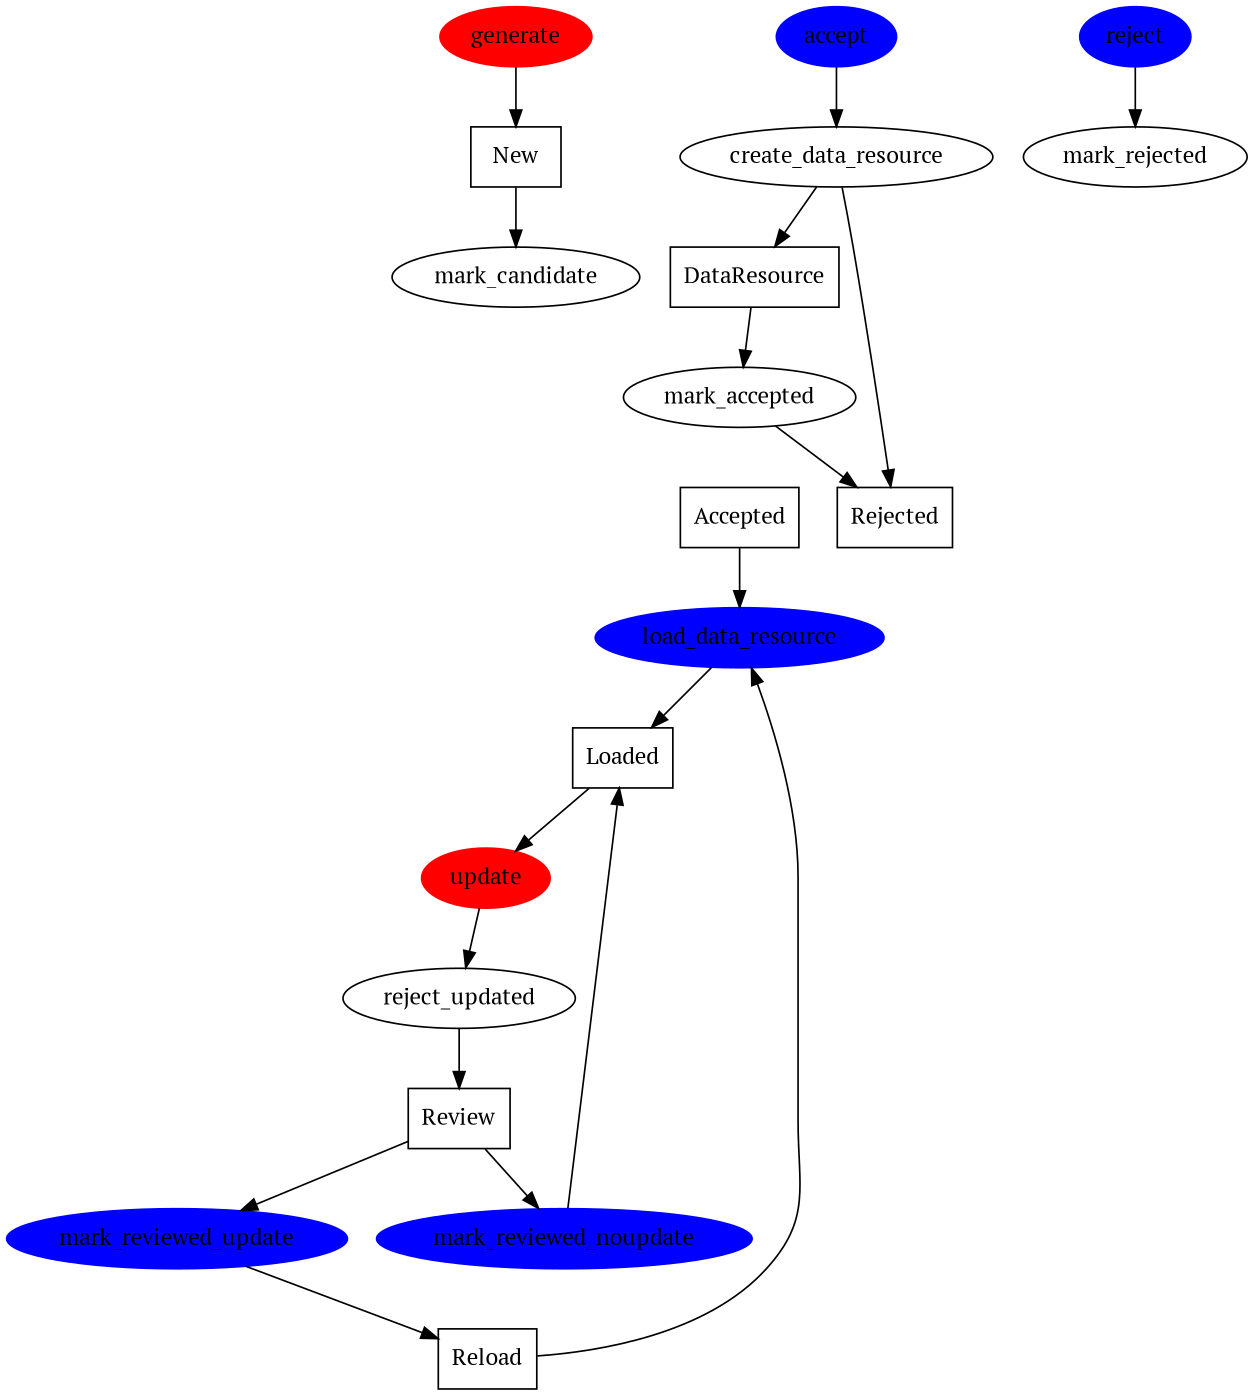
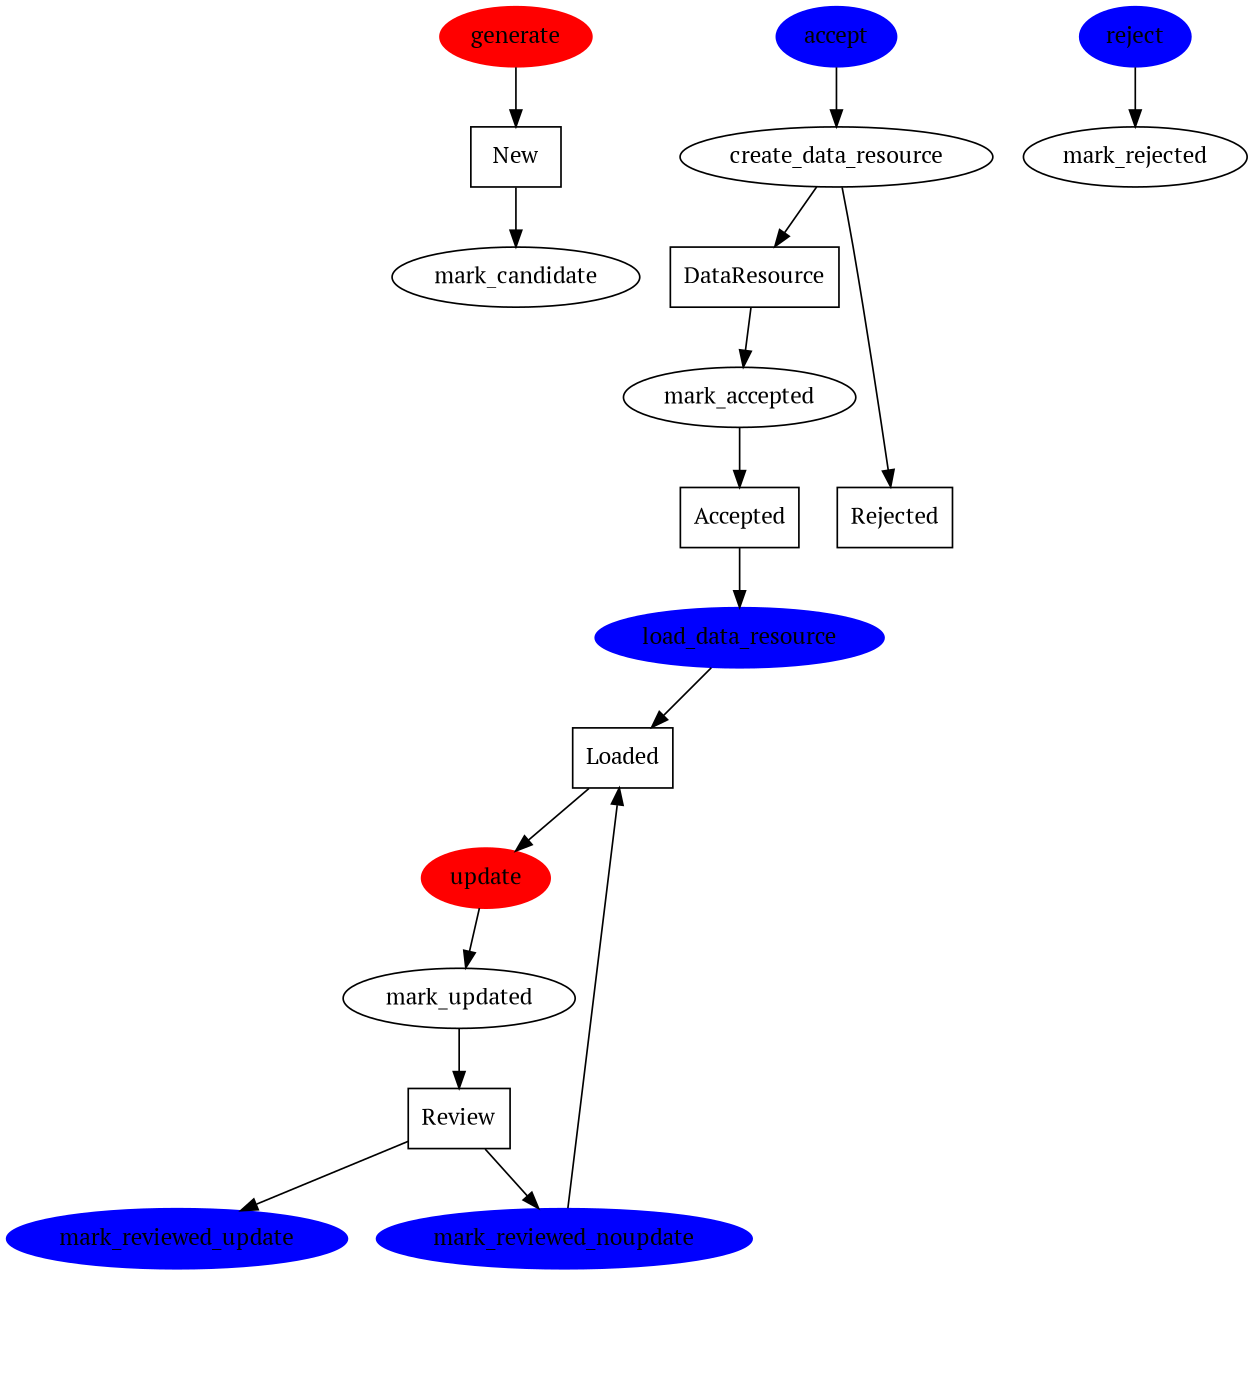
(810, 452) -> (740, 449)
(459, 998) -> (459, 998)
(488, 1359) -> none
